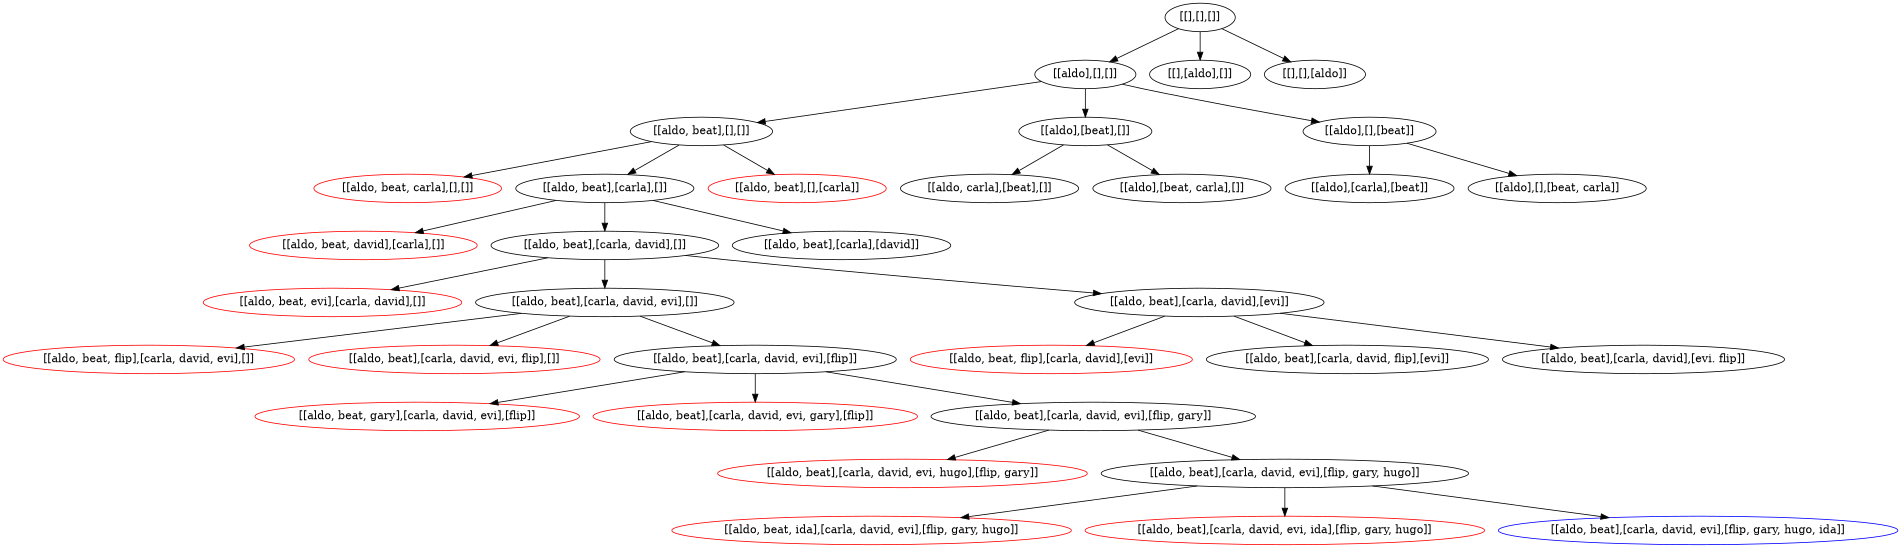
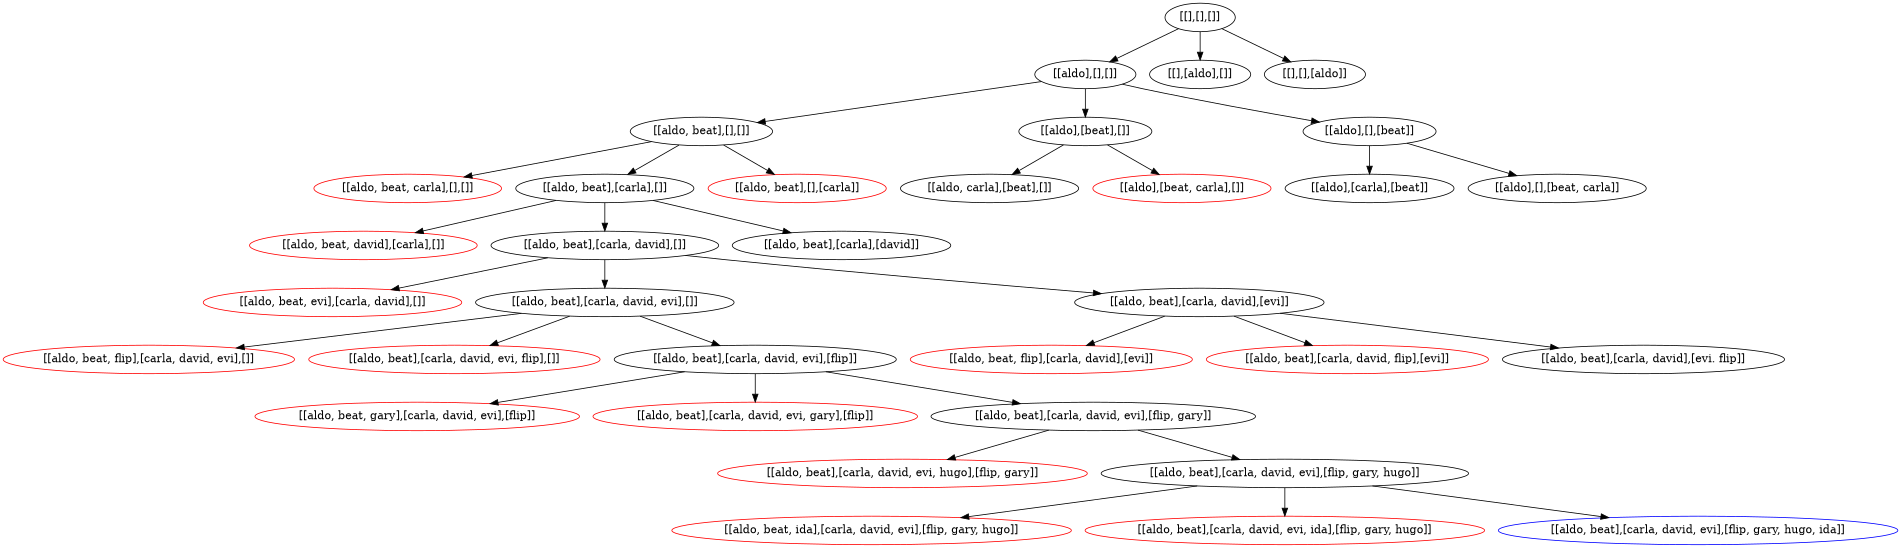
(1182, 188) -> (1182, 188)
(1347, 359) -> (1347, 359)
